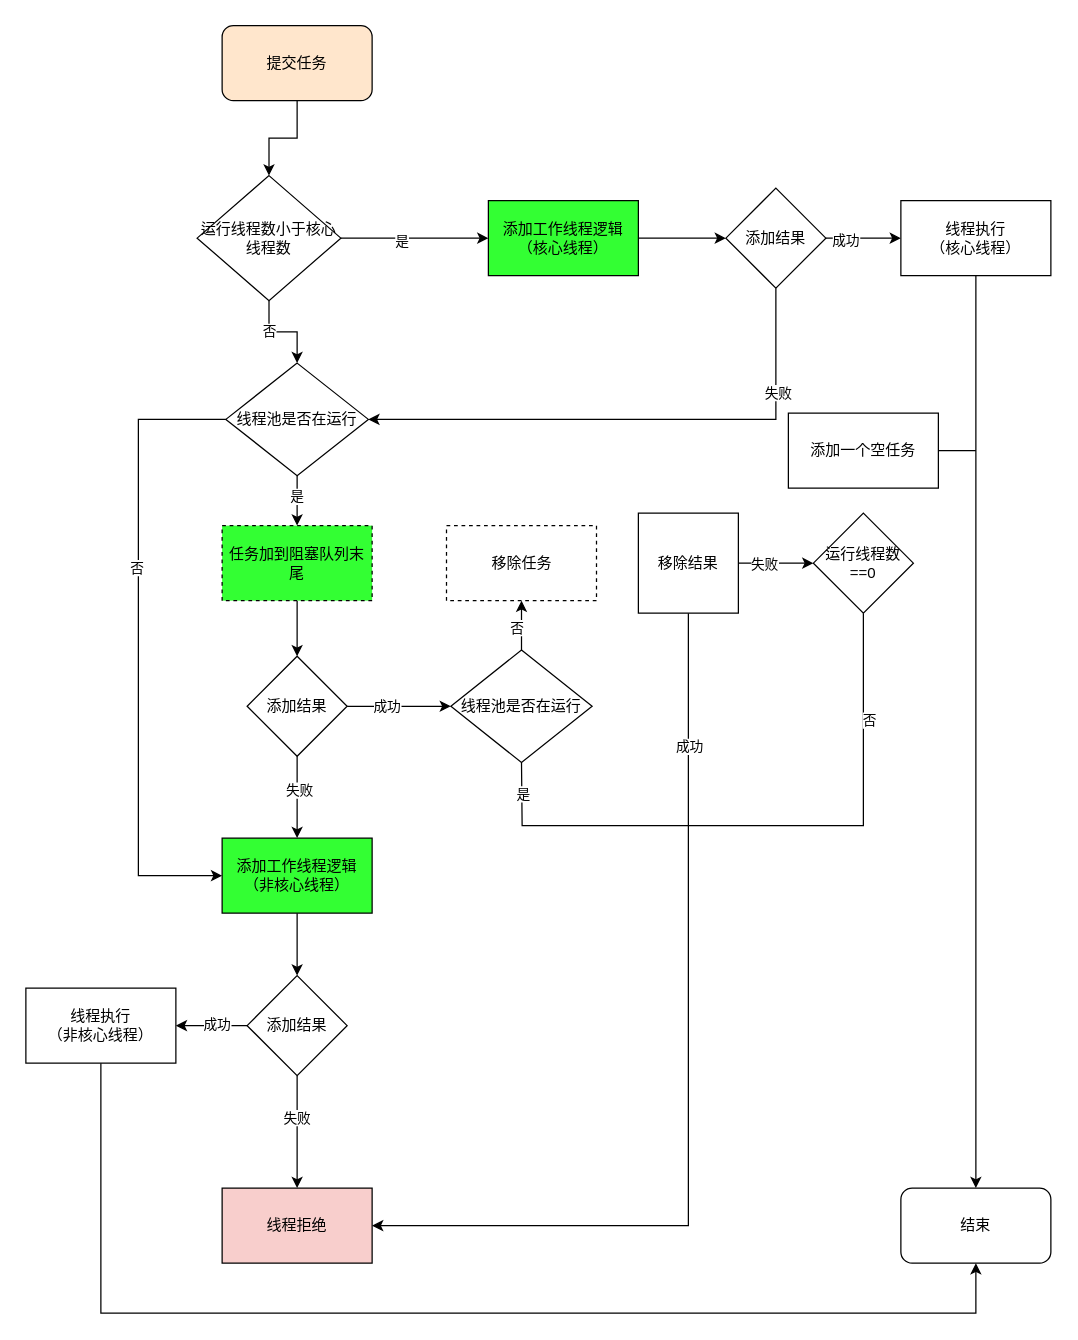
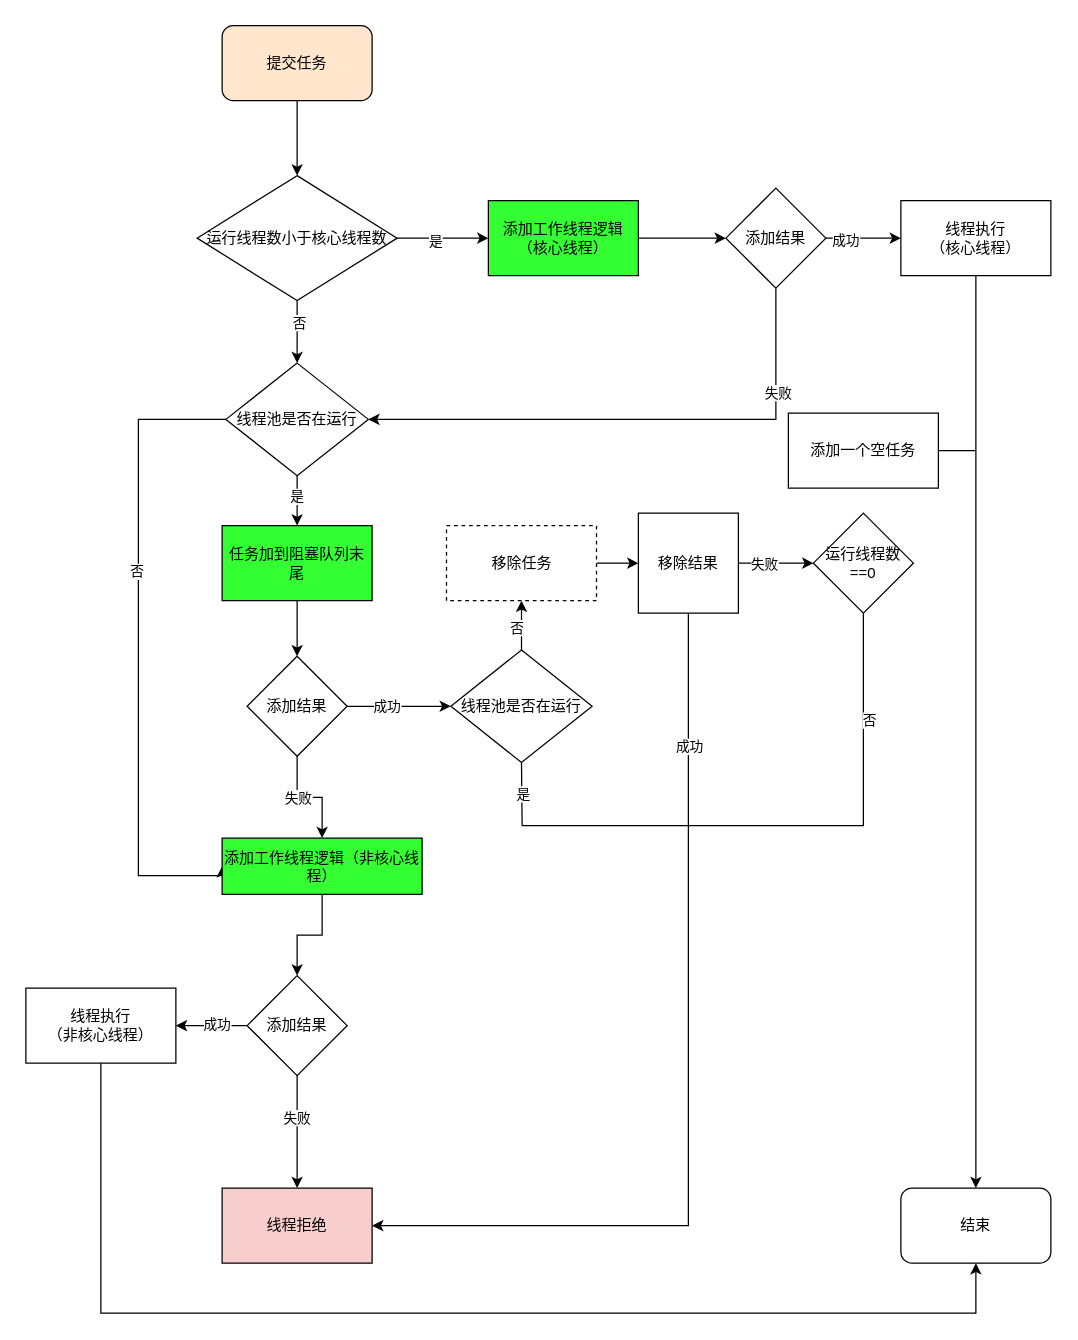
(269, 238) -> (297, 238)
(297, 563) -> (297, 563)
none -> (621, 563)
(297, 876) -> (322, 866)
